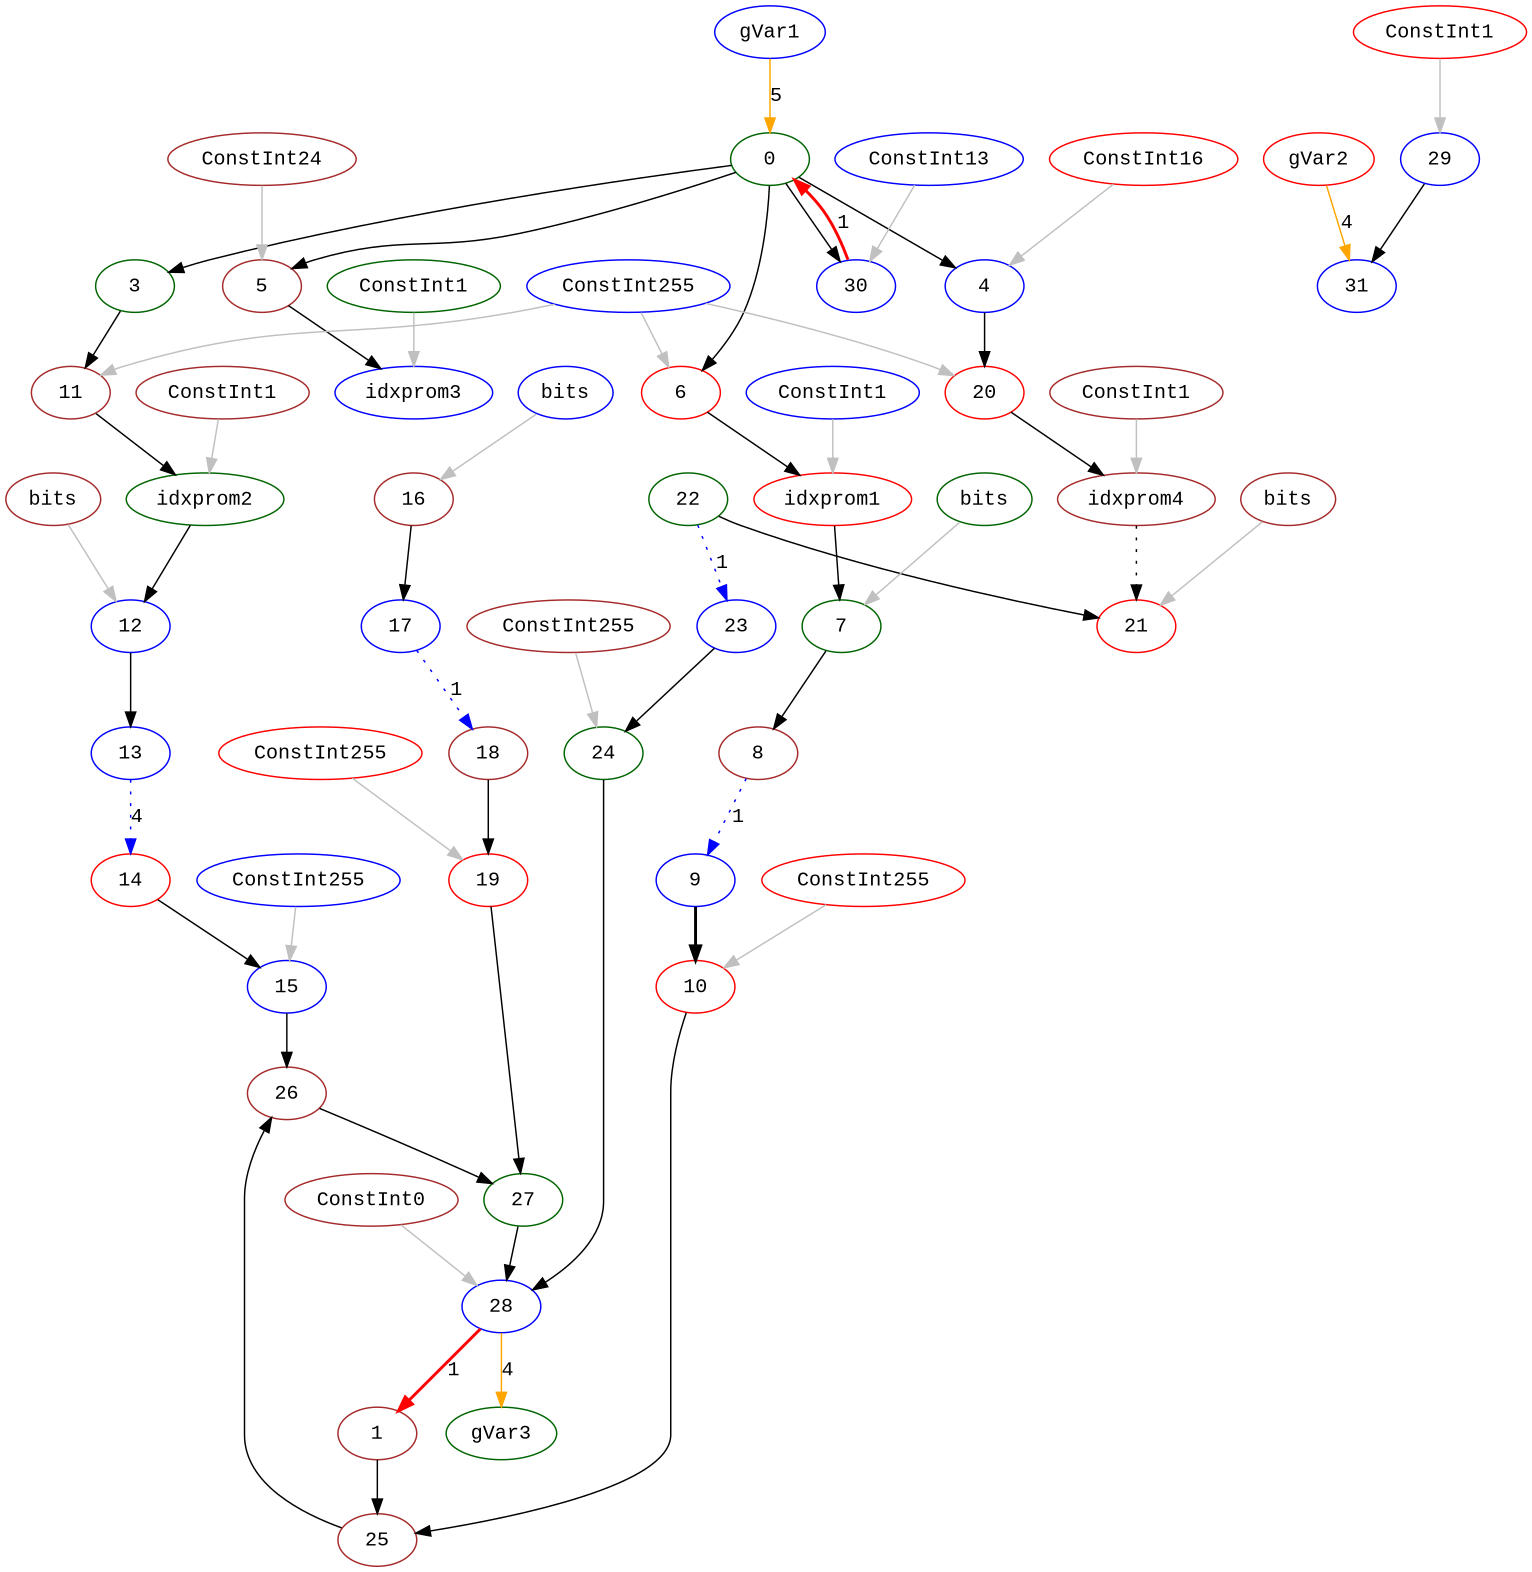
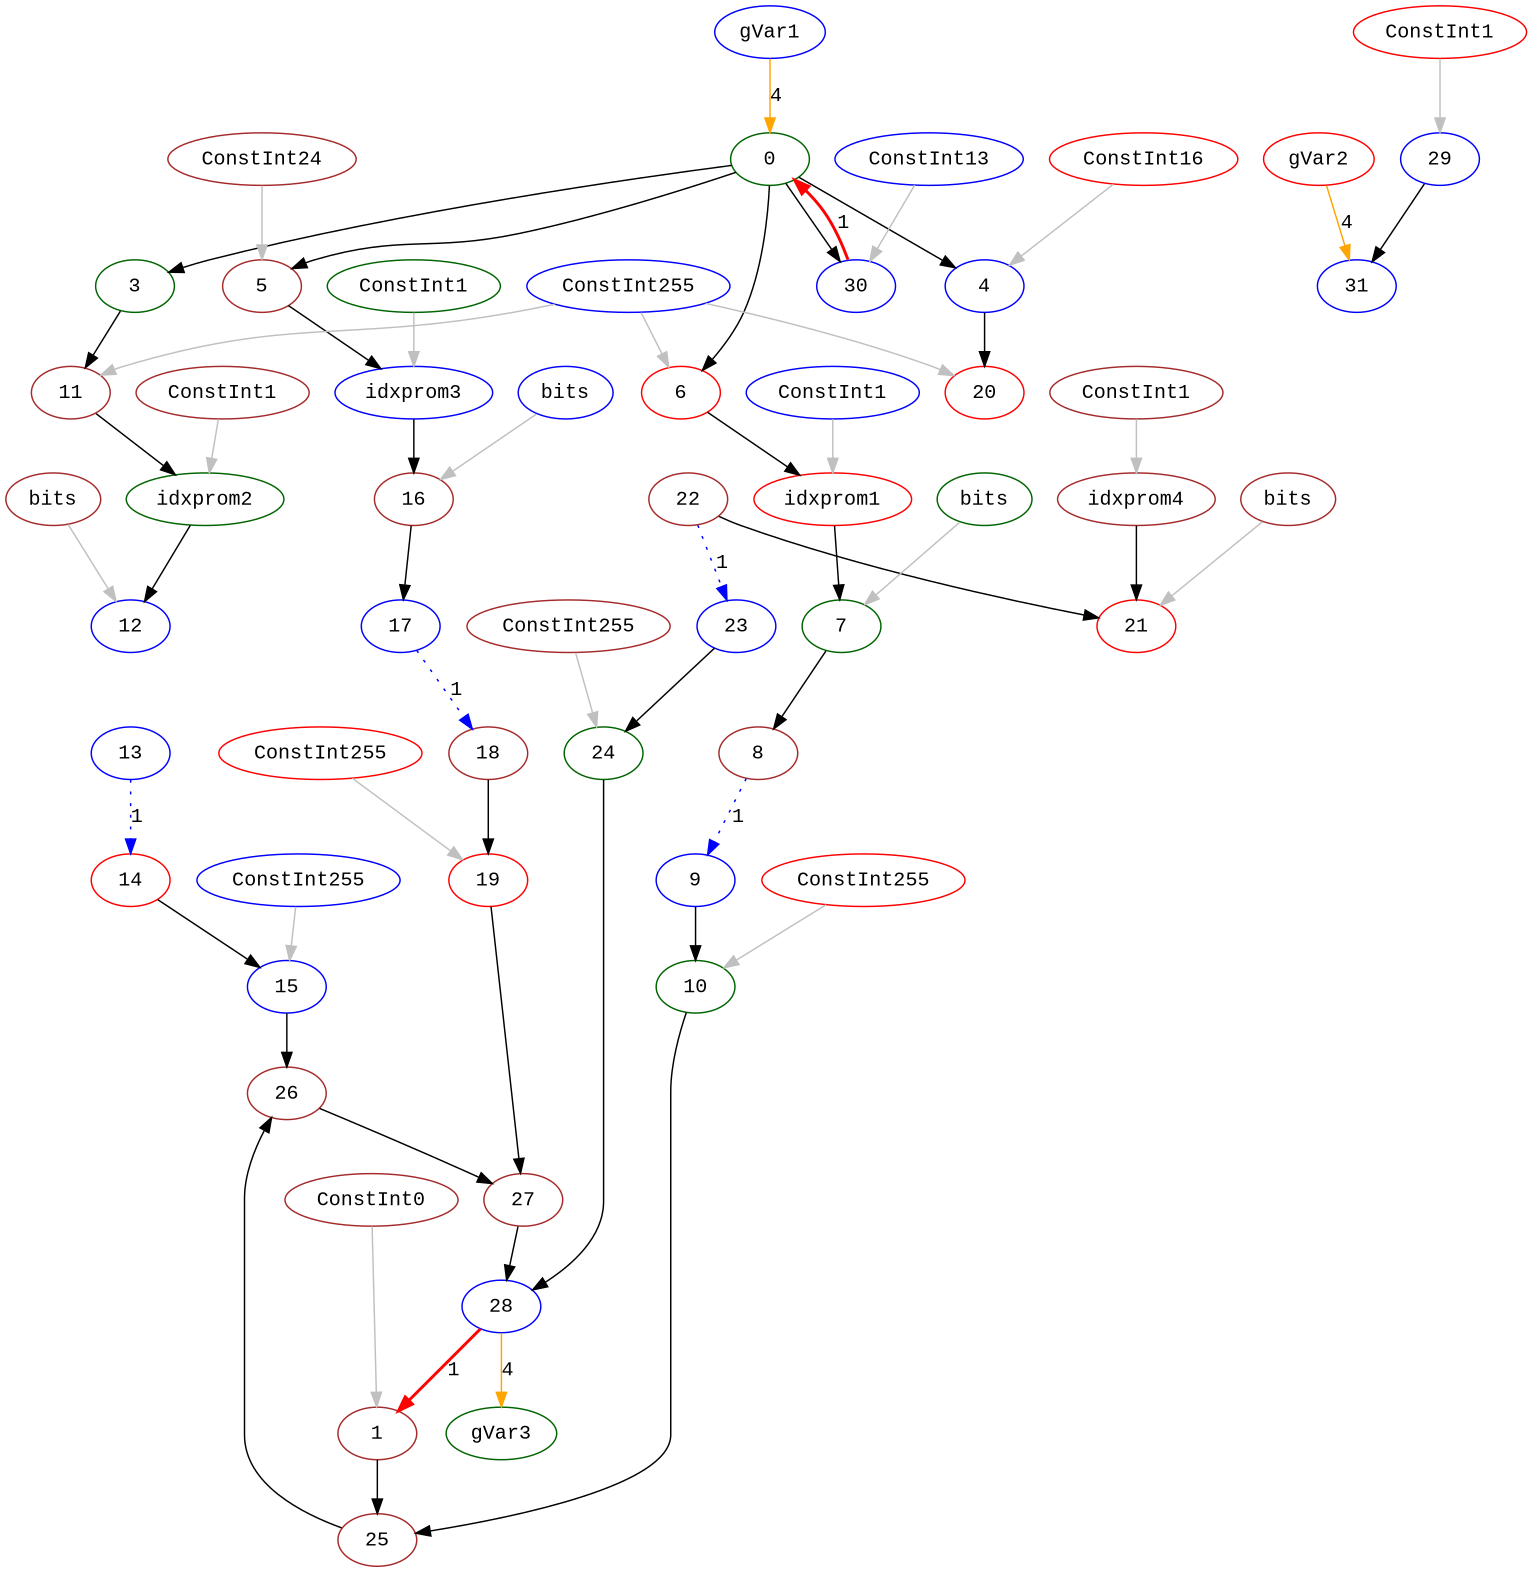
(777, 96) -> (777, 96)
none -> (414, 439)
(1051, 440) -> none
(688, 499) -> (688, 499)
(1136, 555) -> (1136, 555)
(131, 682) -> none
(137, 817) -> (137, 817)
(696, 926) -> (696, 926)
(696, 987) -> (696, 987)
(523, 1200) -> (523, 1200)
(433, 1250) -> (374, 1309)
